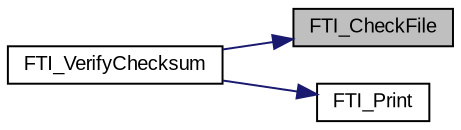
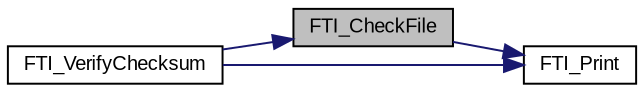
none -> (478, 47)
